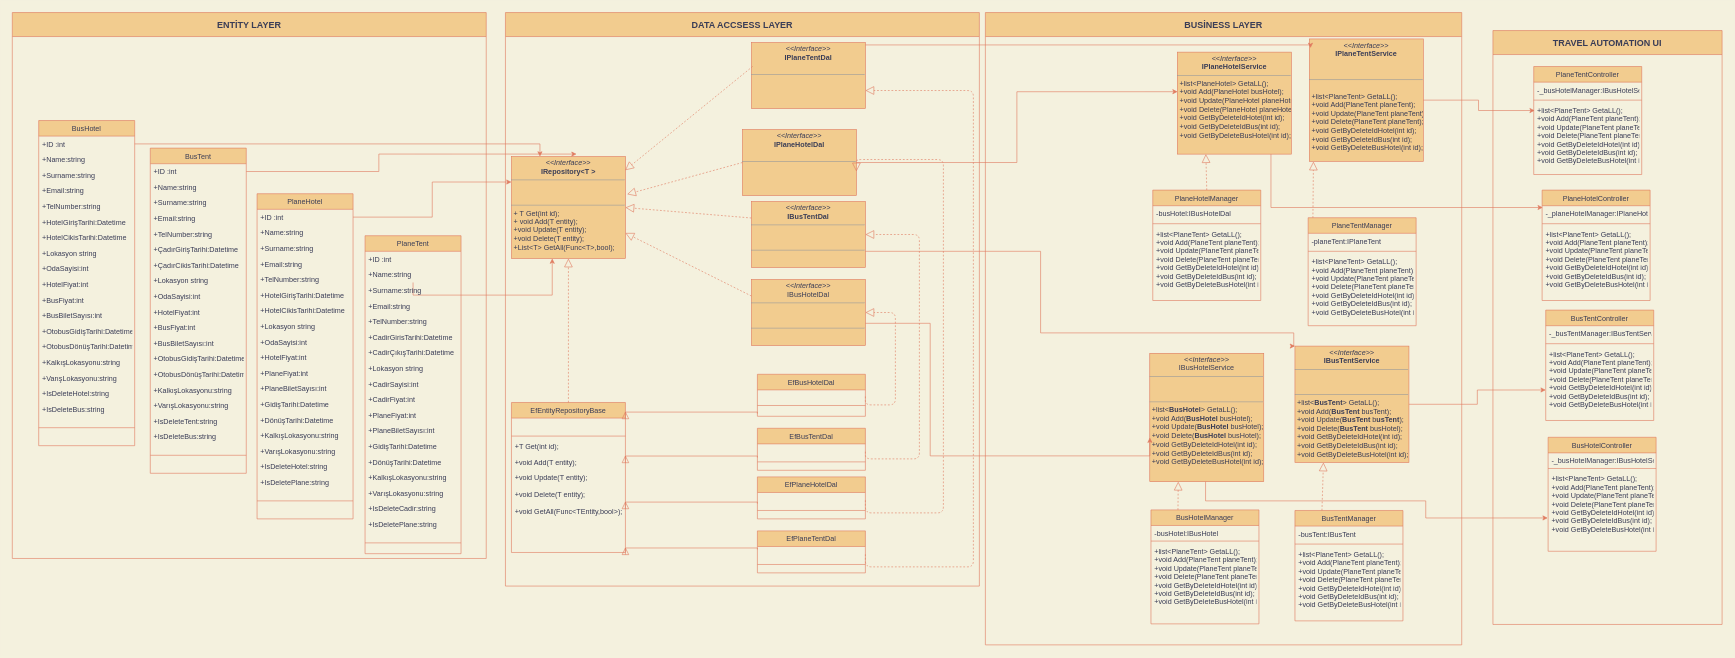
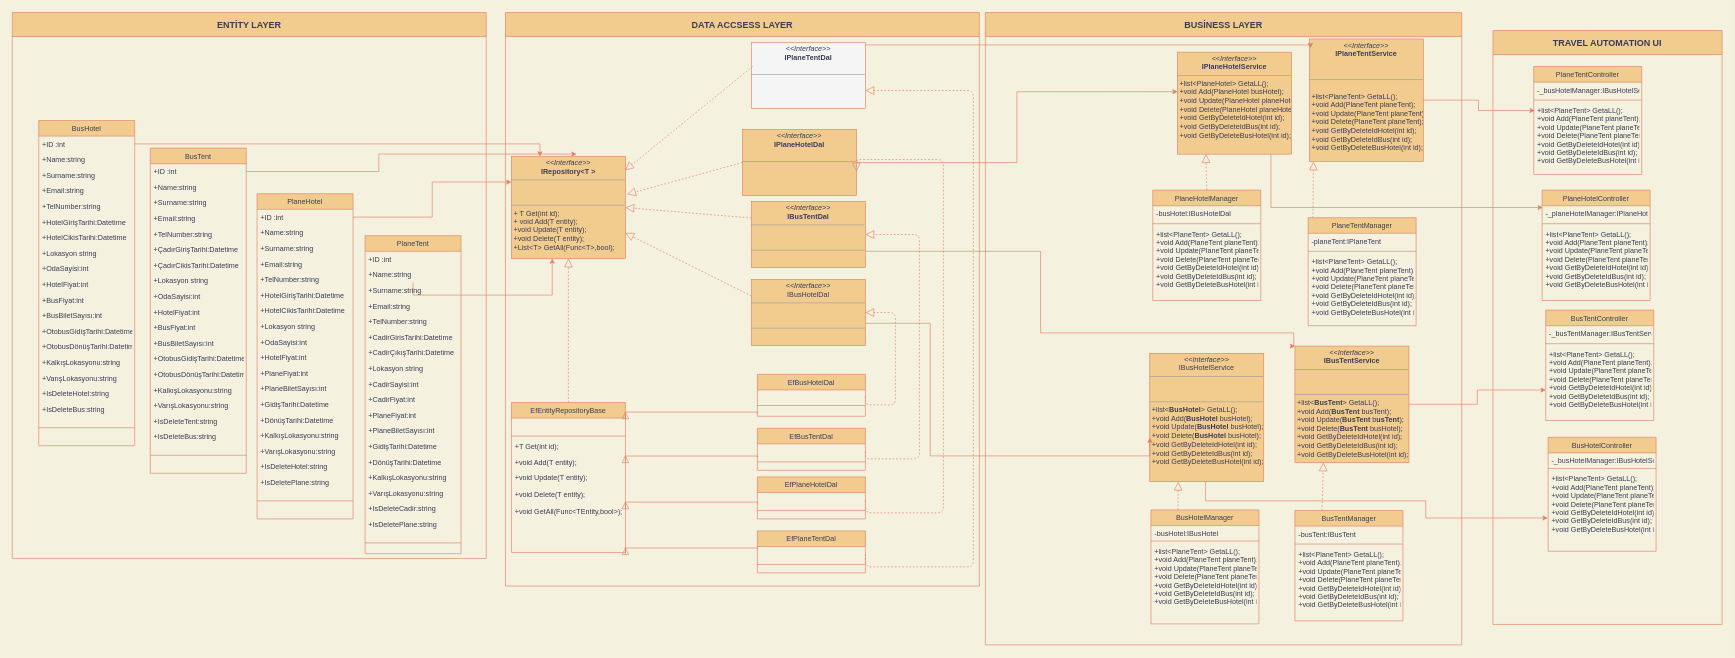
(809, 75) -> (809, 75)
